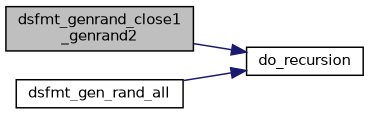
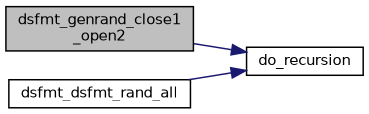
(100, 29) -> (100, 29)
(100, 94) -> (100, 94)
